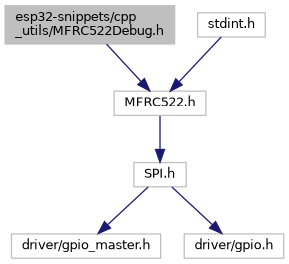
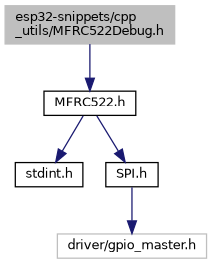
(231, 25) -> (49, 175)
(200, 59) -> (73, 133)
(160, 103) -> (90, 103)
(160, 175) -> (132, 175)
(234, 246) -> none
